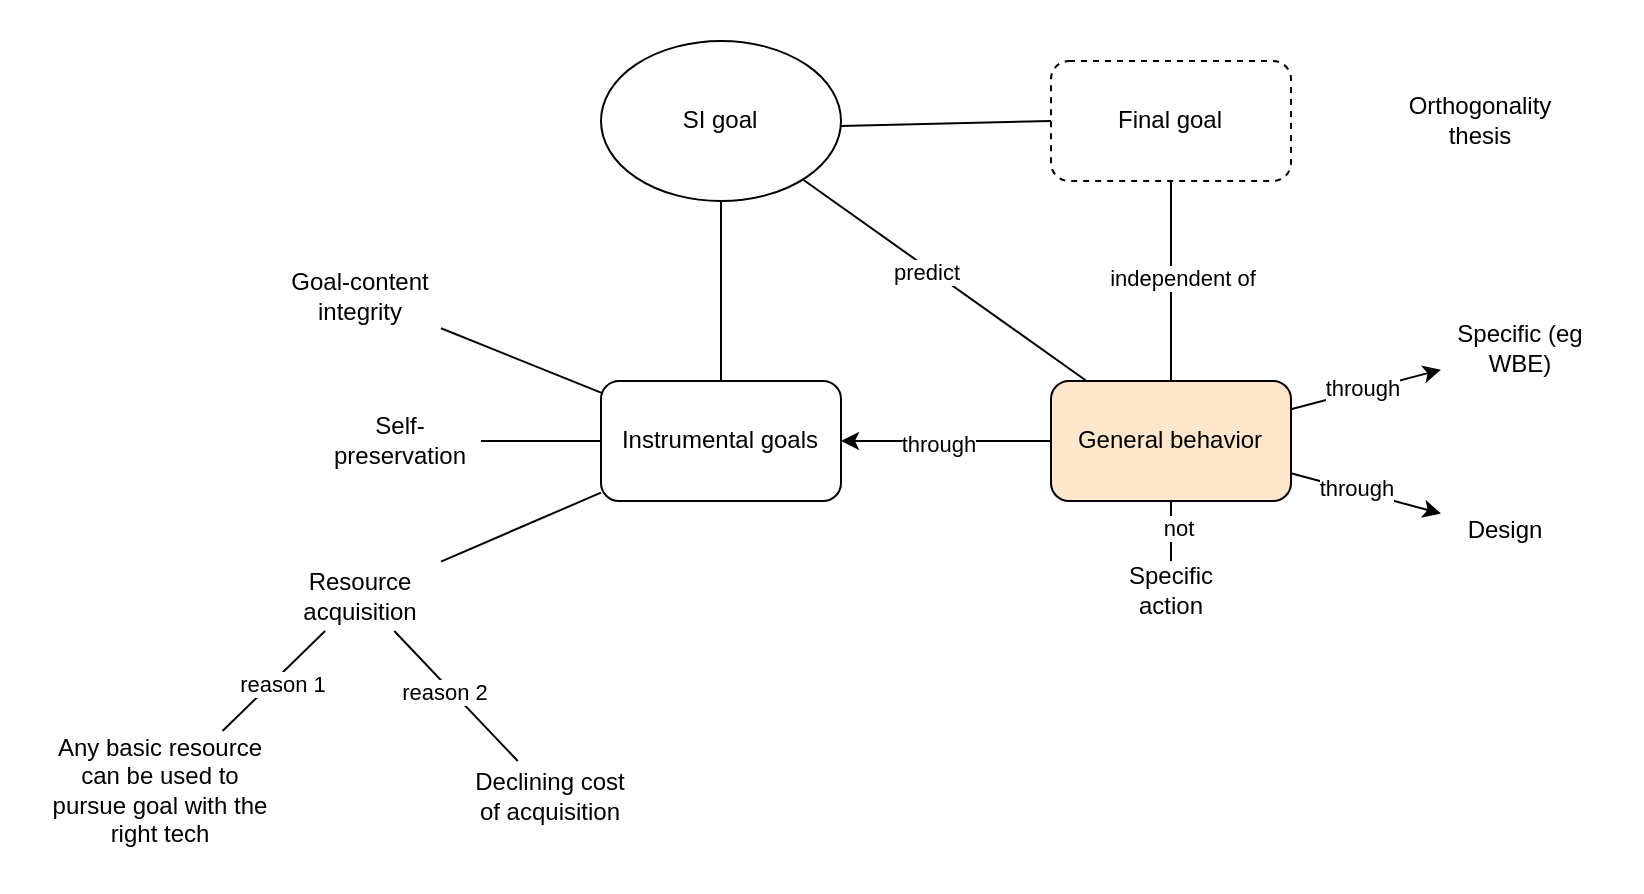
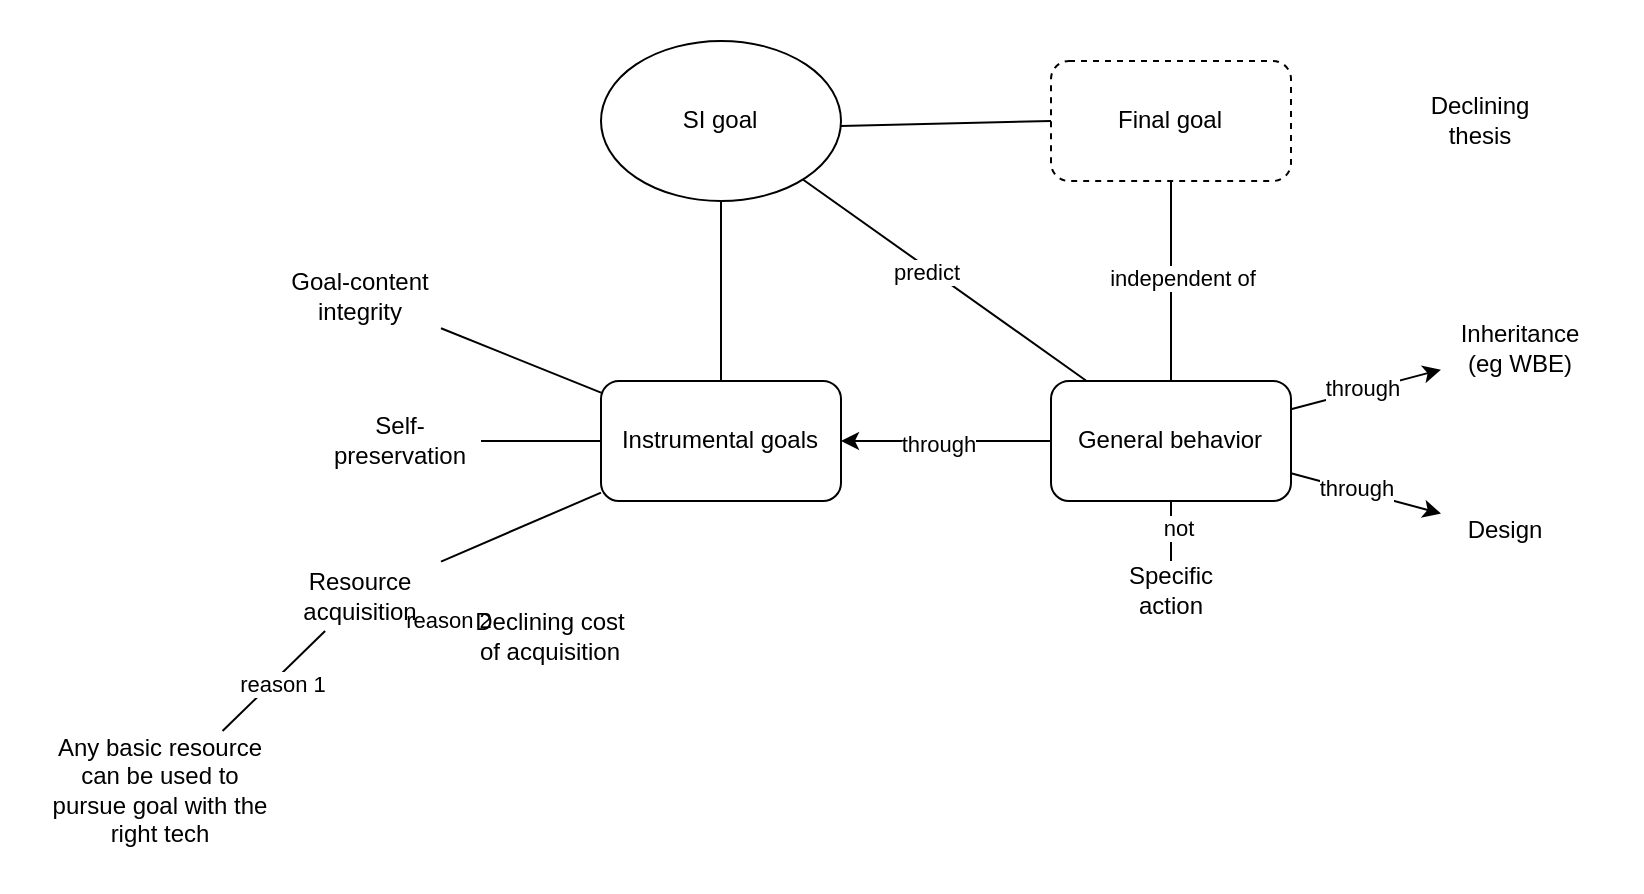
(1481, 121) -> (1481, 121)
(1521, 349) -> (1521, 349)
(1171, 441) -> (1171, 441)
(551, 796) -> (551, 636)
